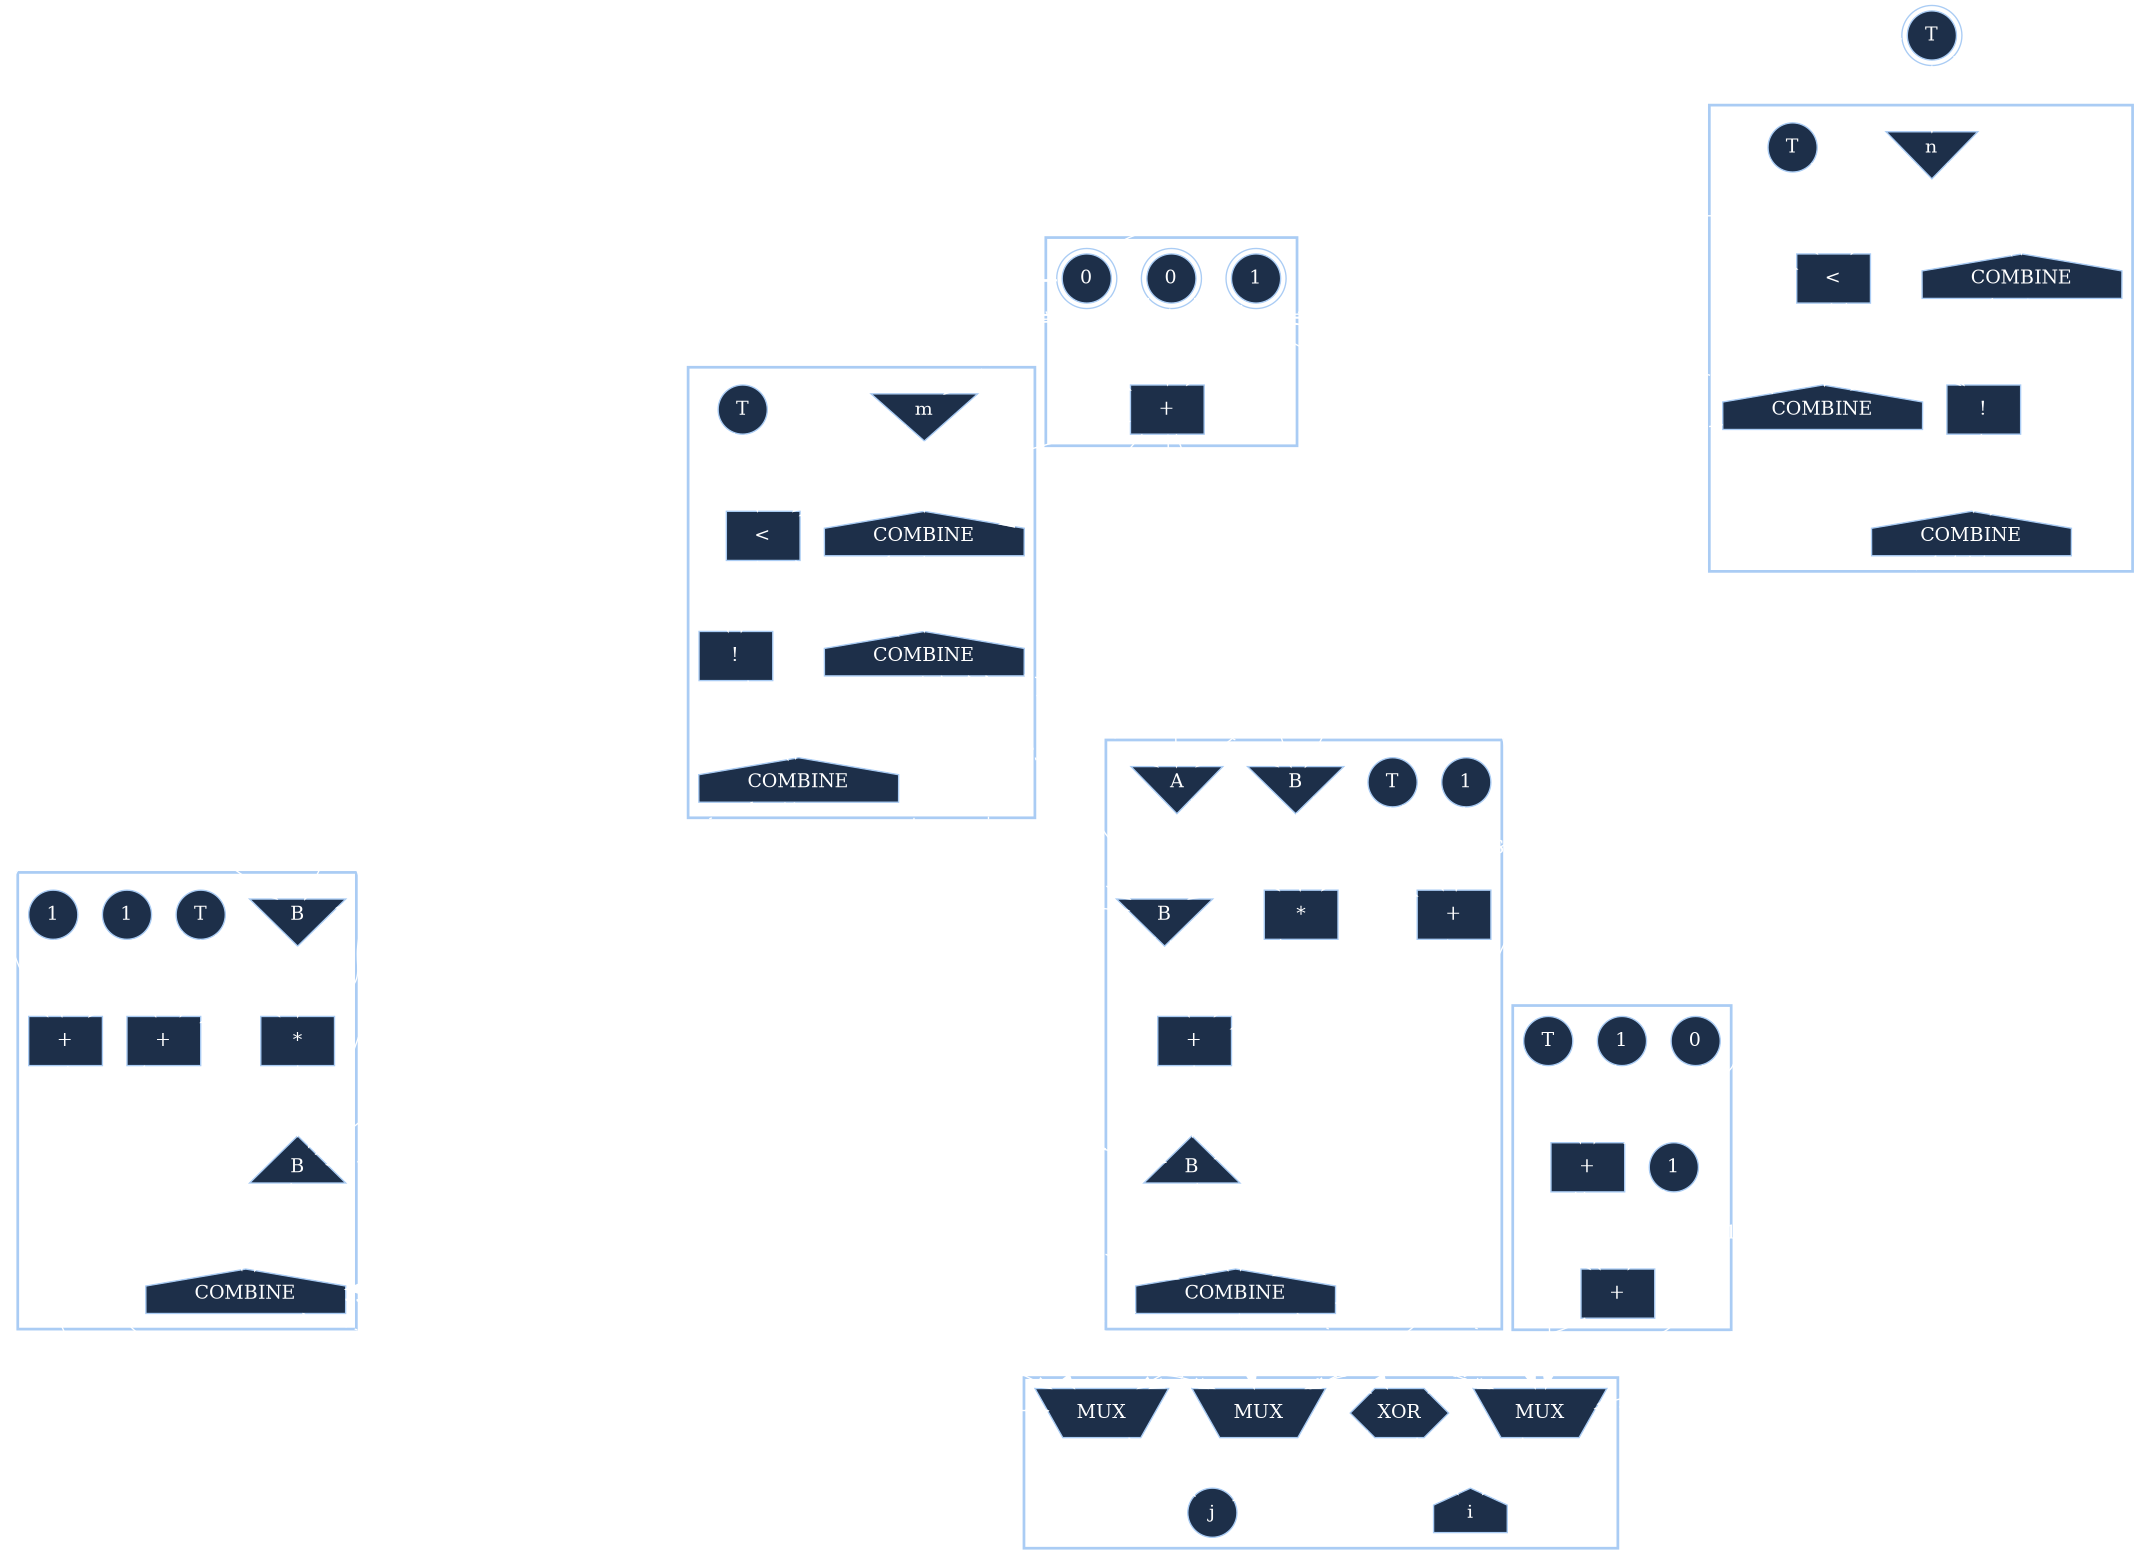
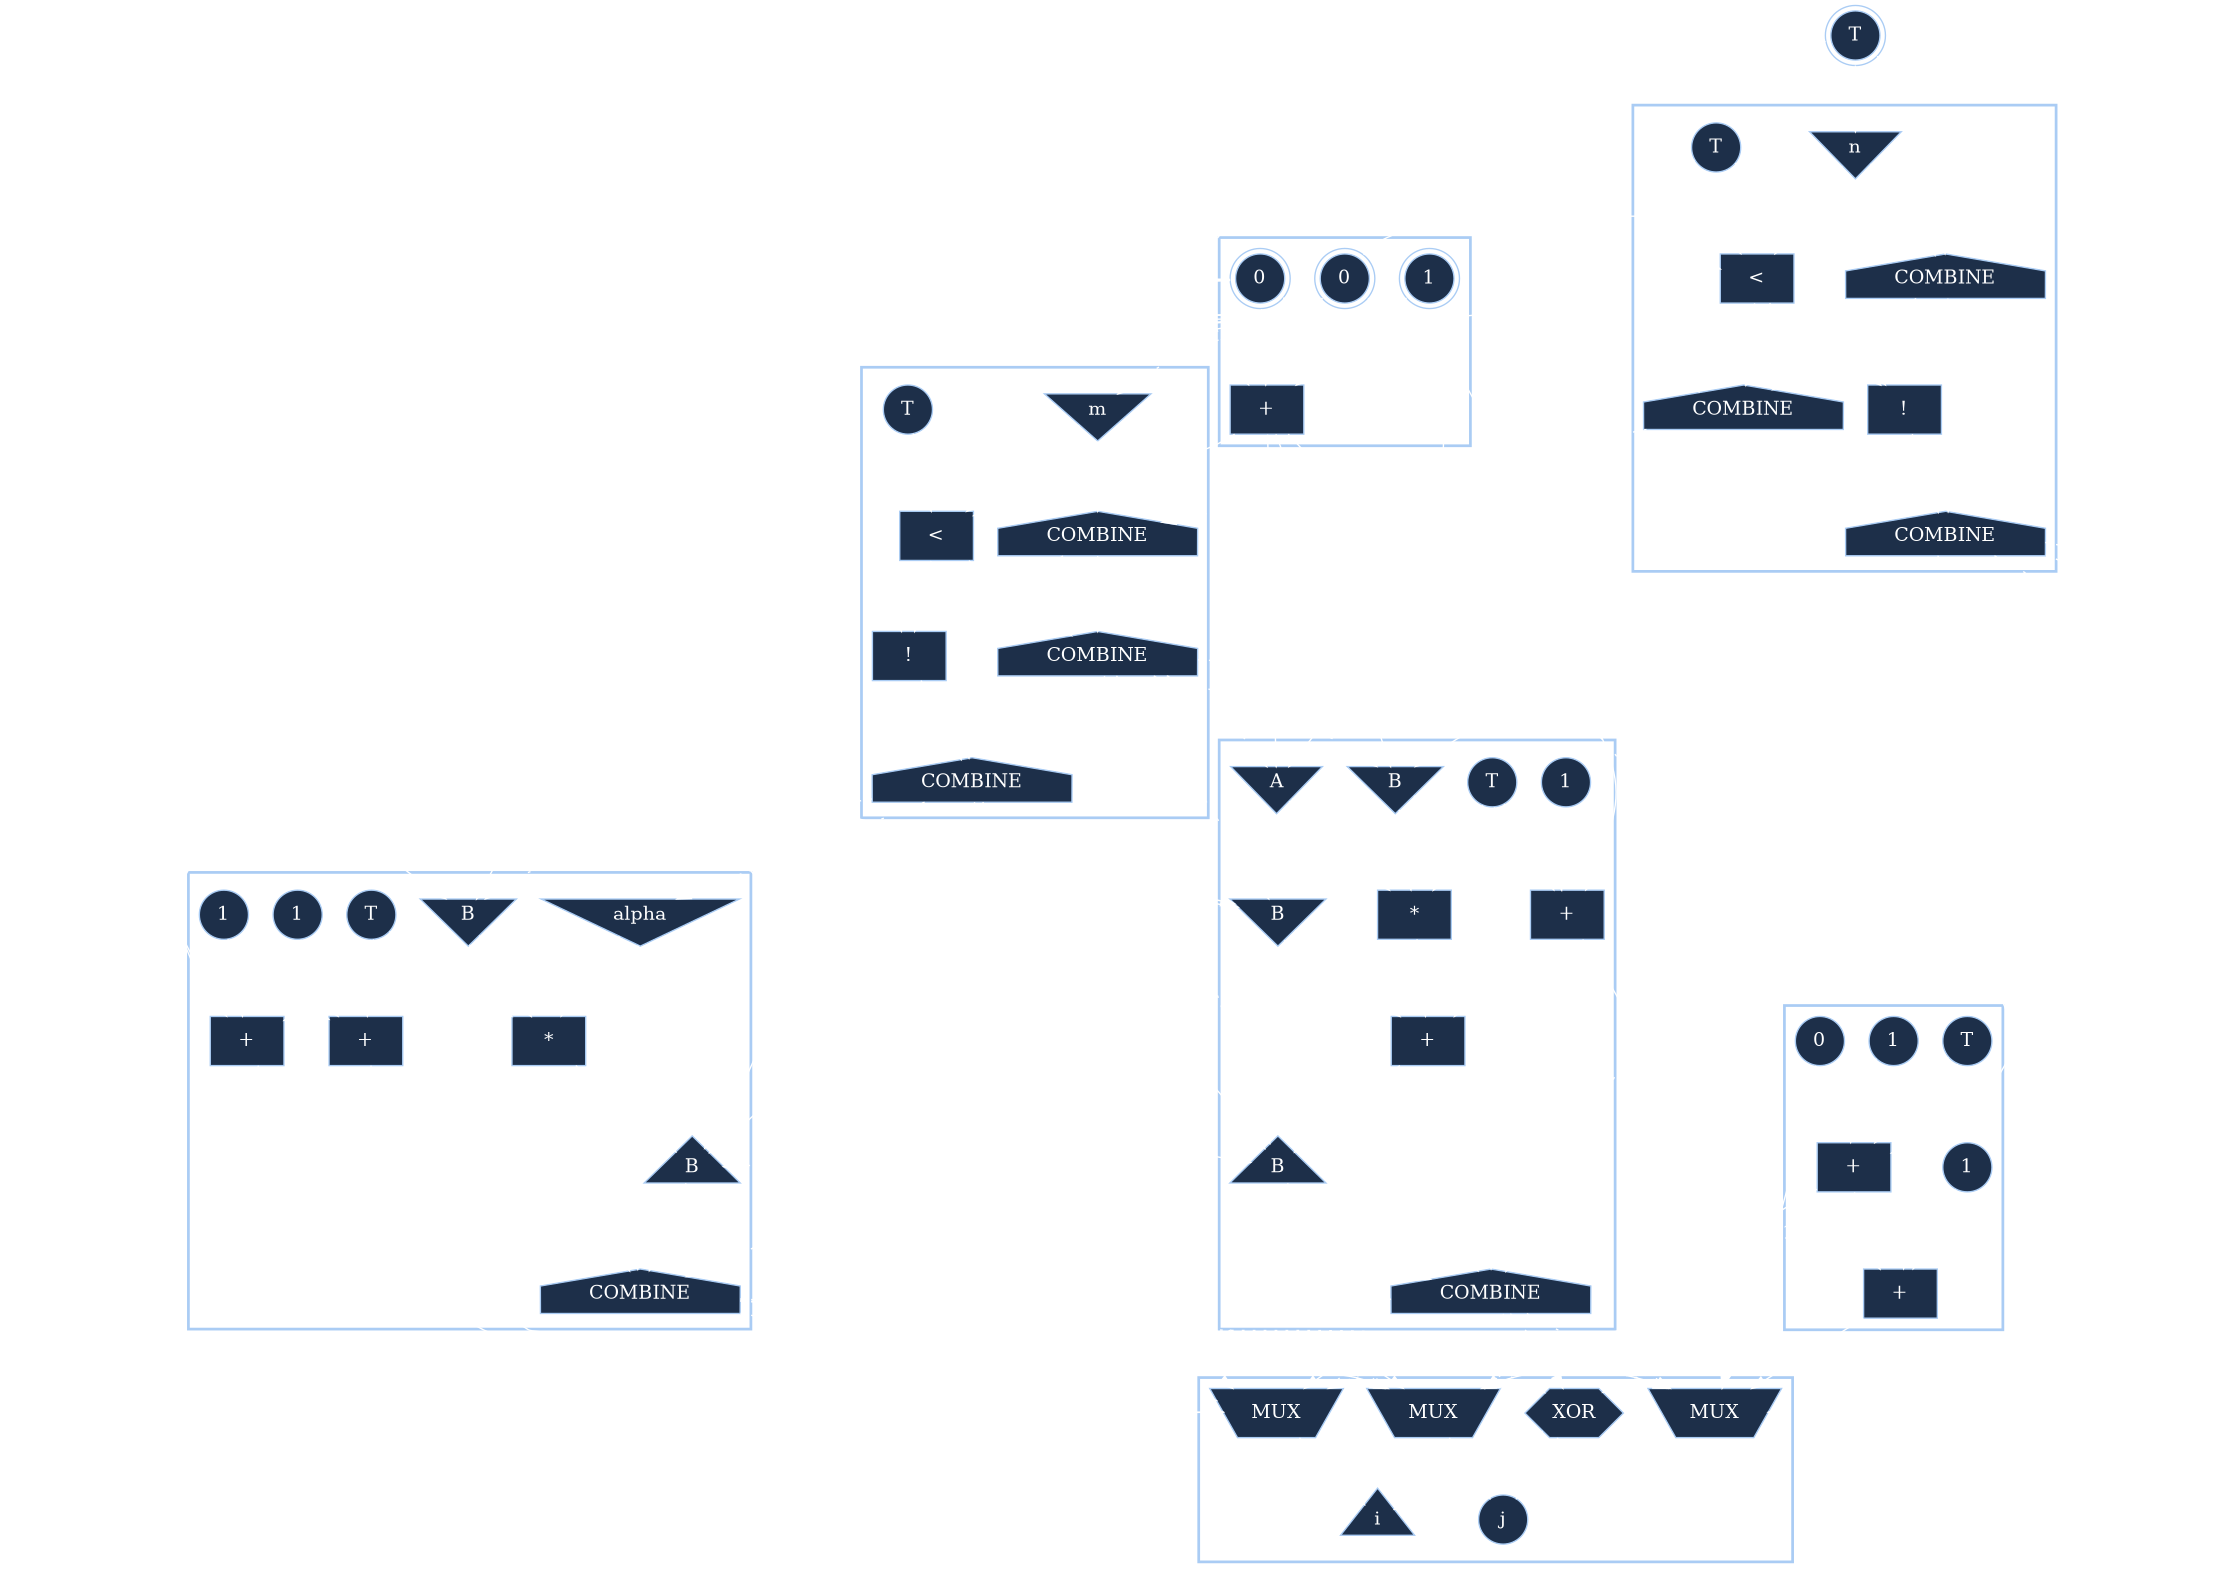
none -> (640, 915)
(1470, 1513) -> (1378, 1520)
